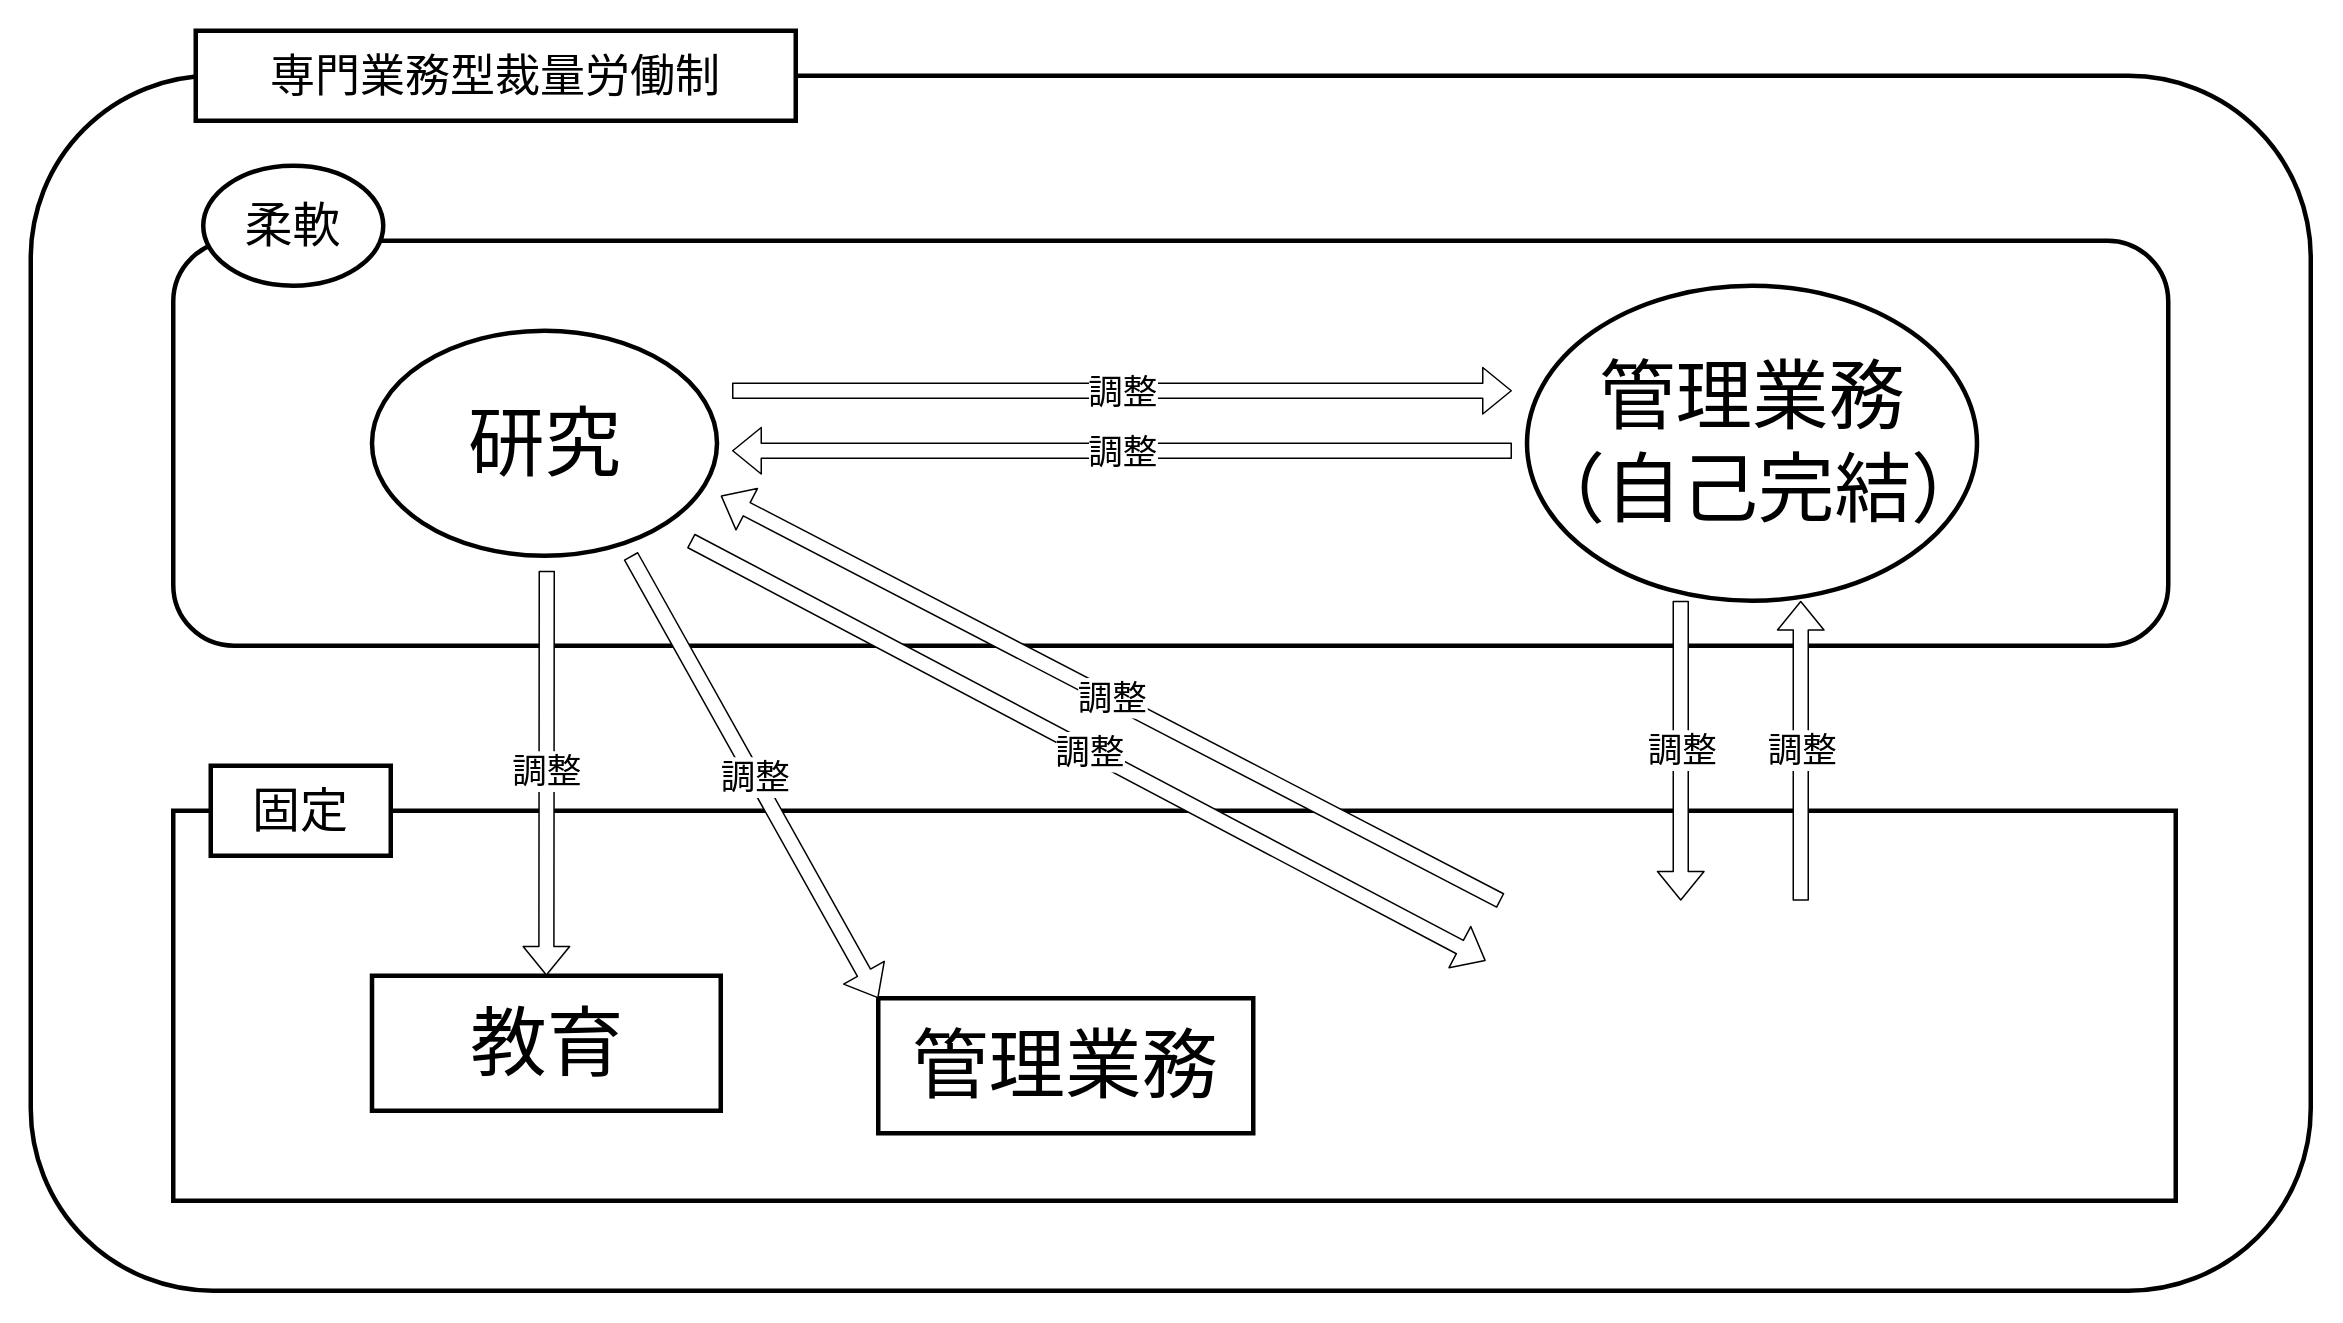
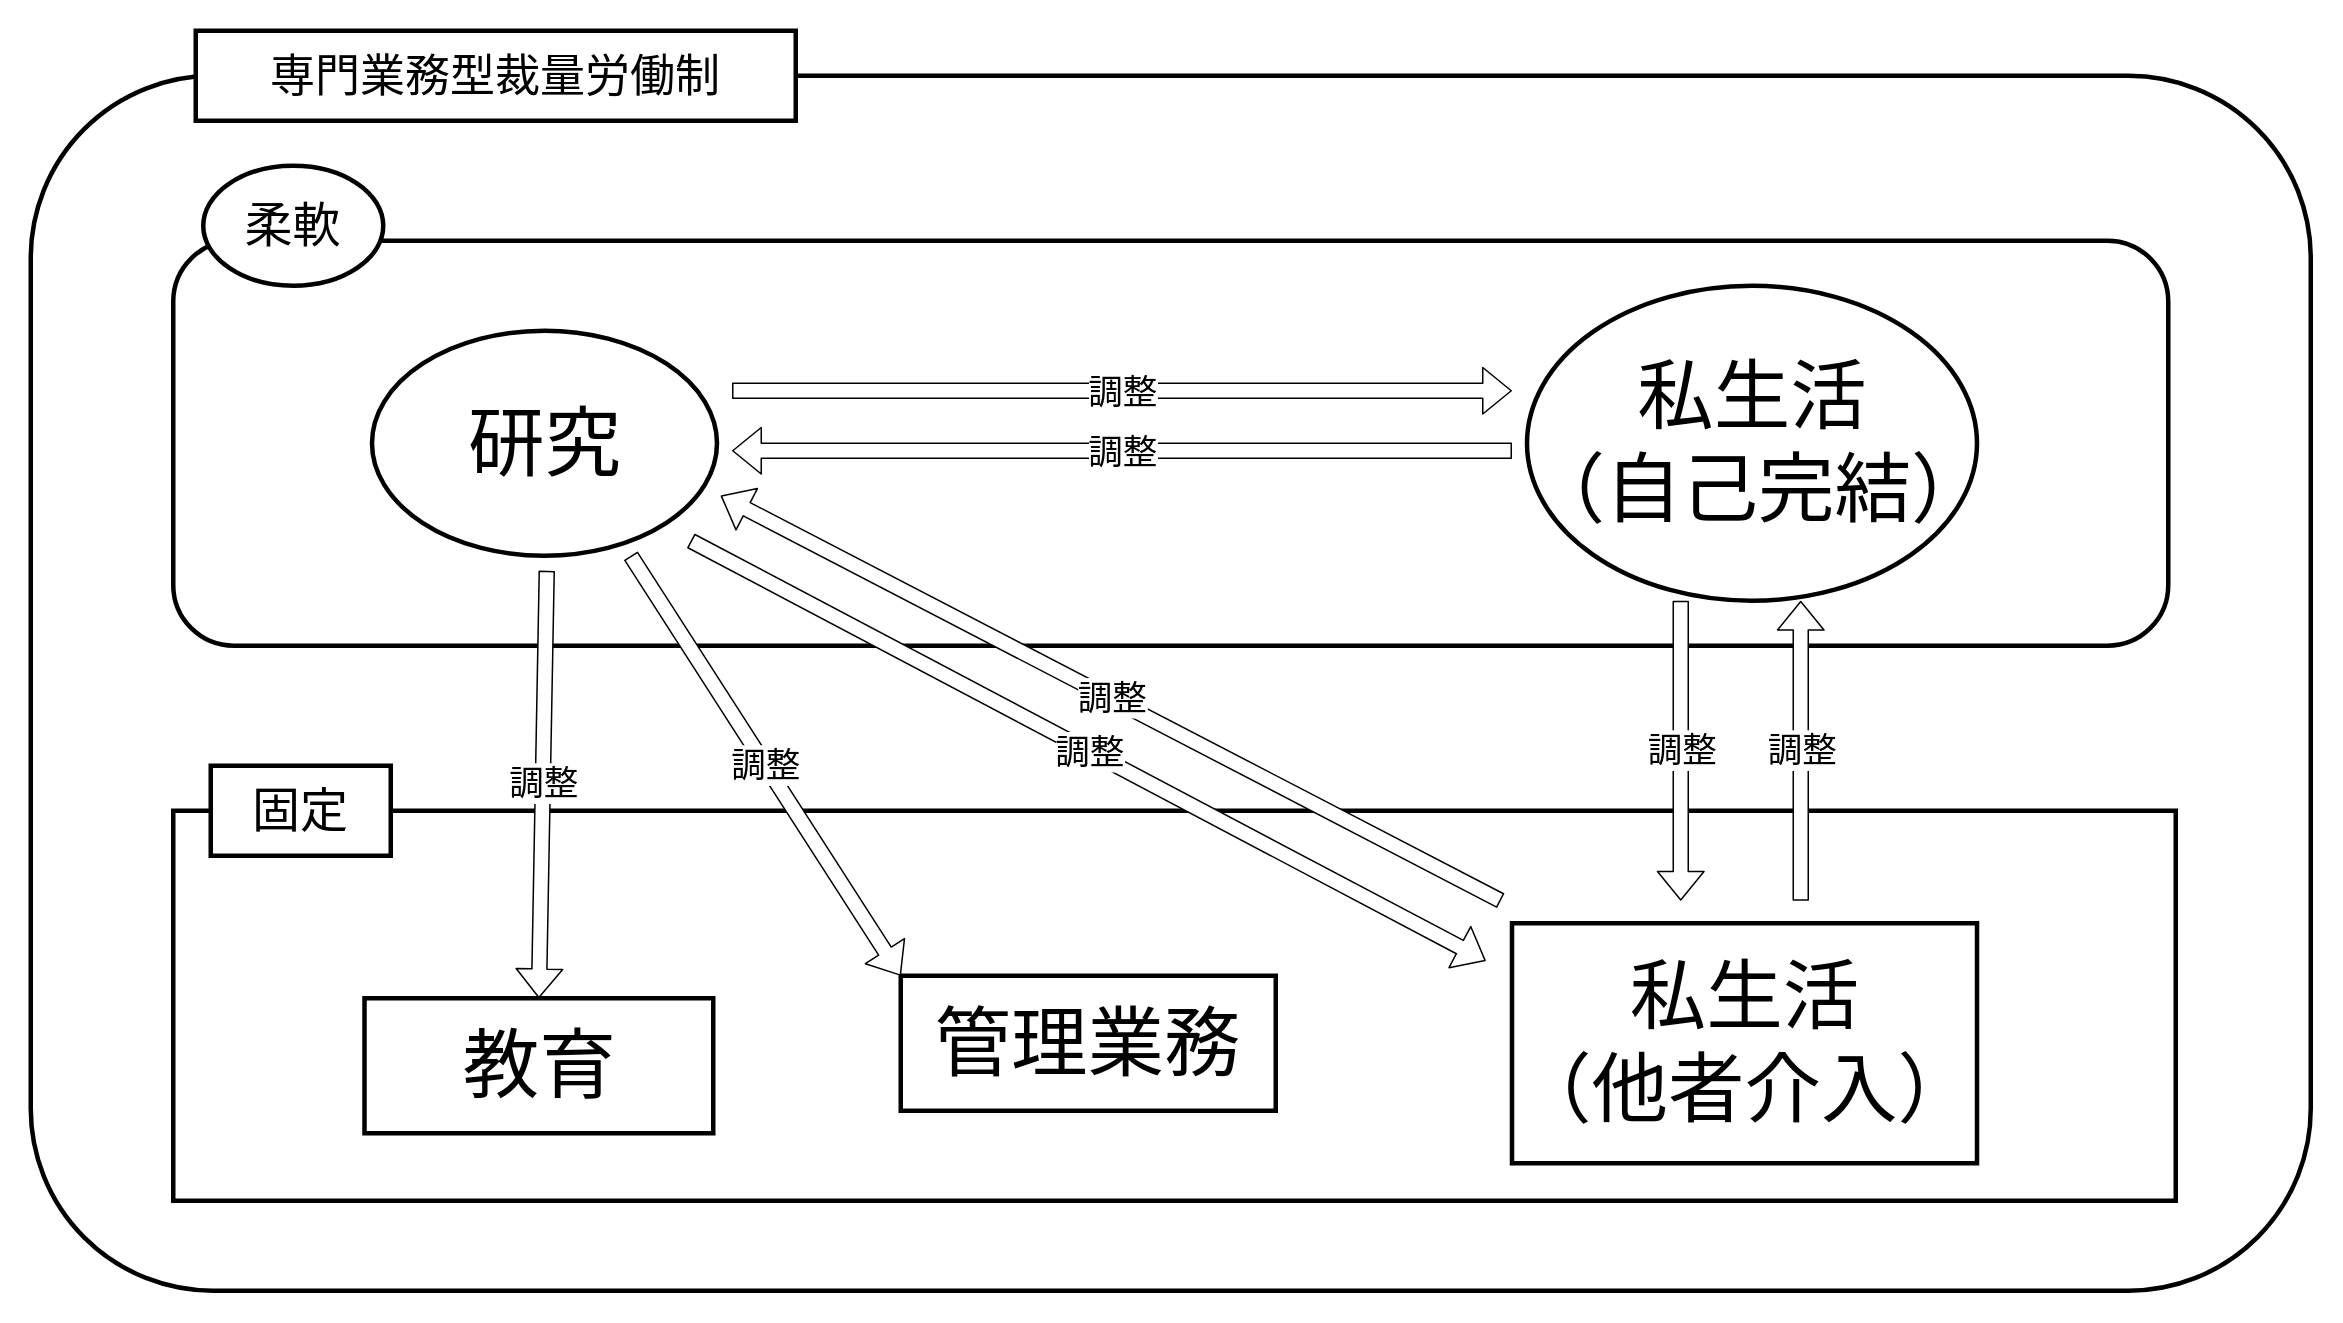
(1753, 443) -> (1753, 443)
(546, 1043) -> (539, 1066)
none -> (1745, 1043)
(1066, 1066) -> (1088, 1043)
